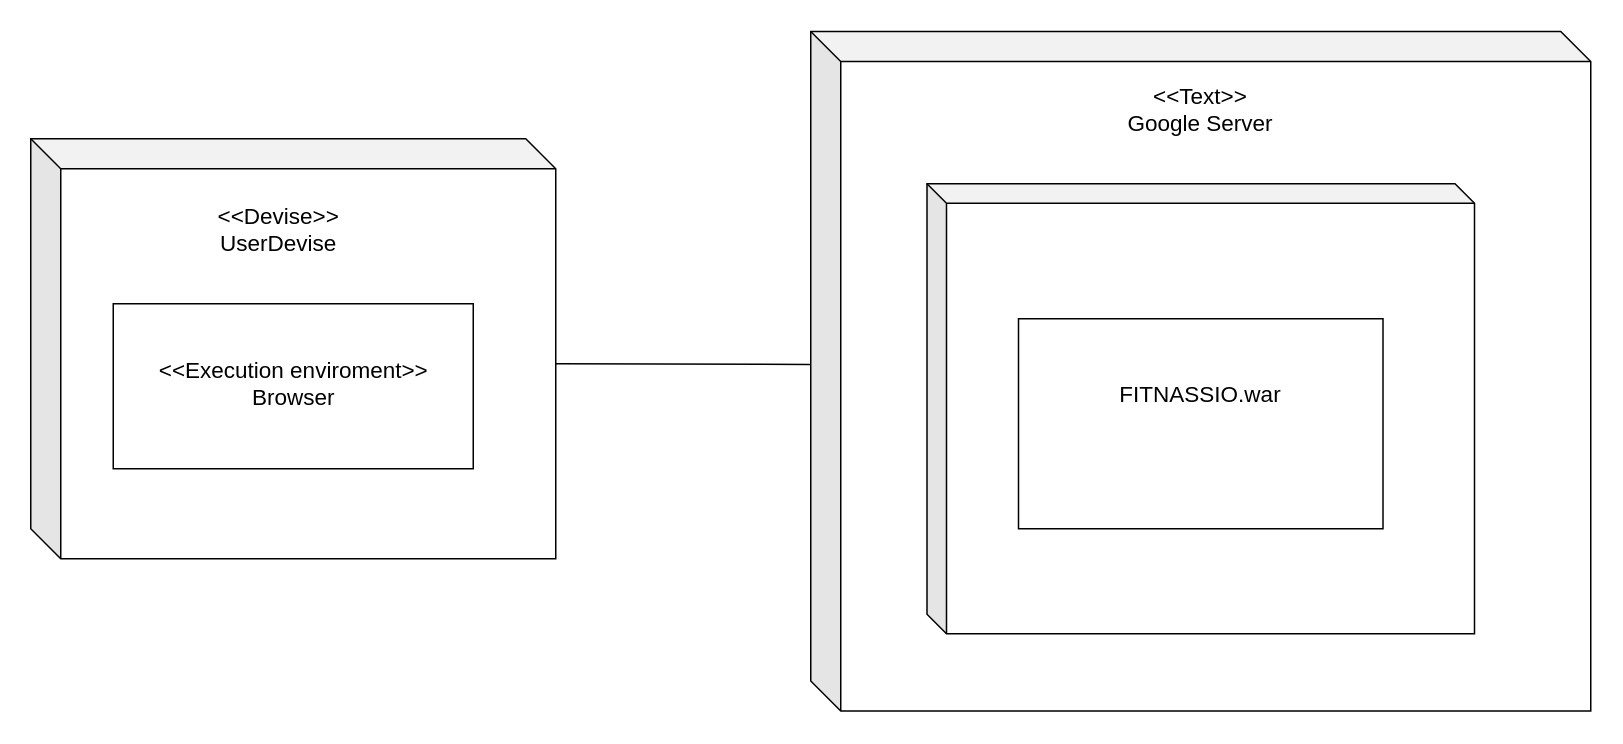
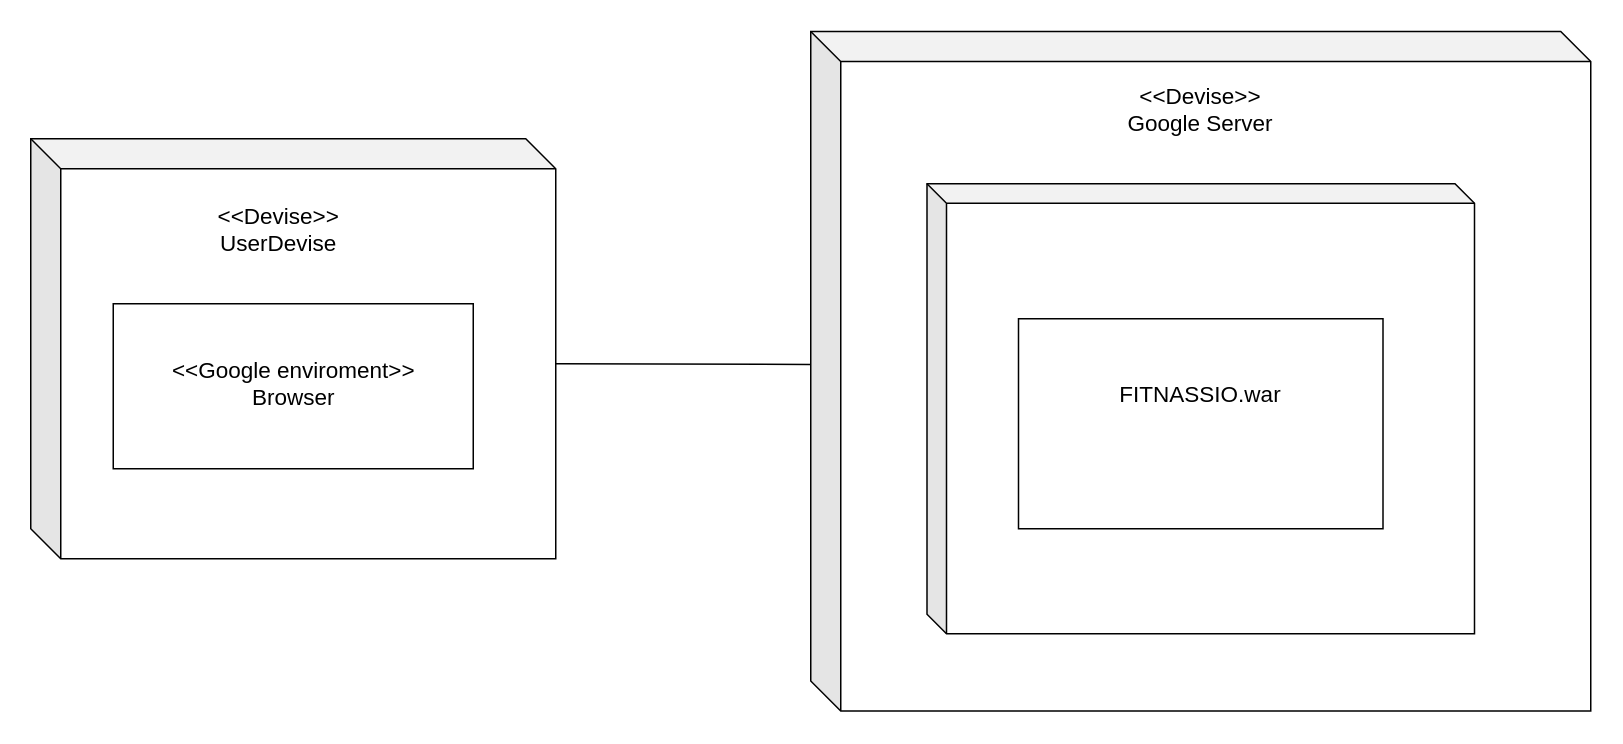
(1201, 109) -> (1201, 109)
(294, 383) -> (294, 383)
